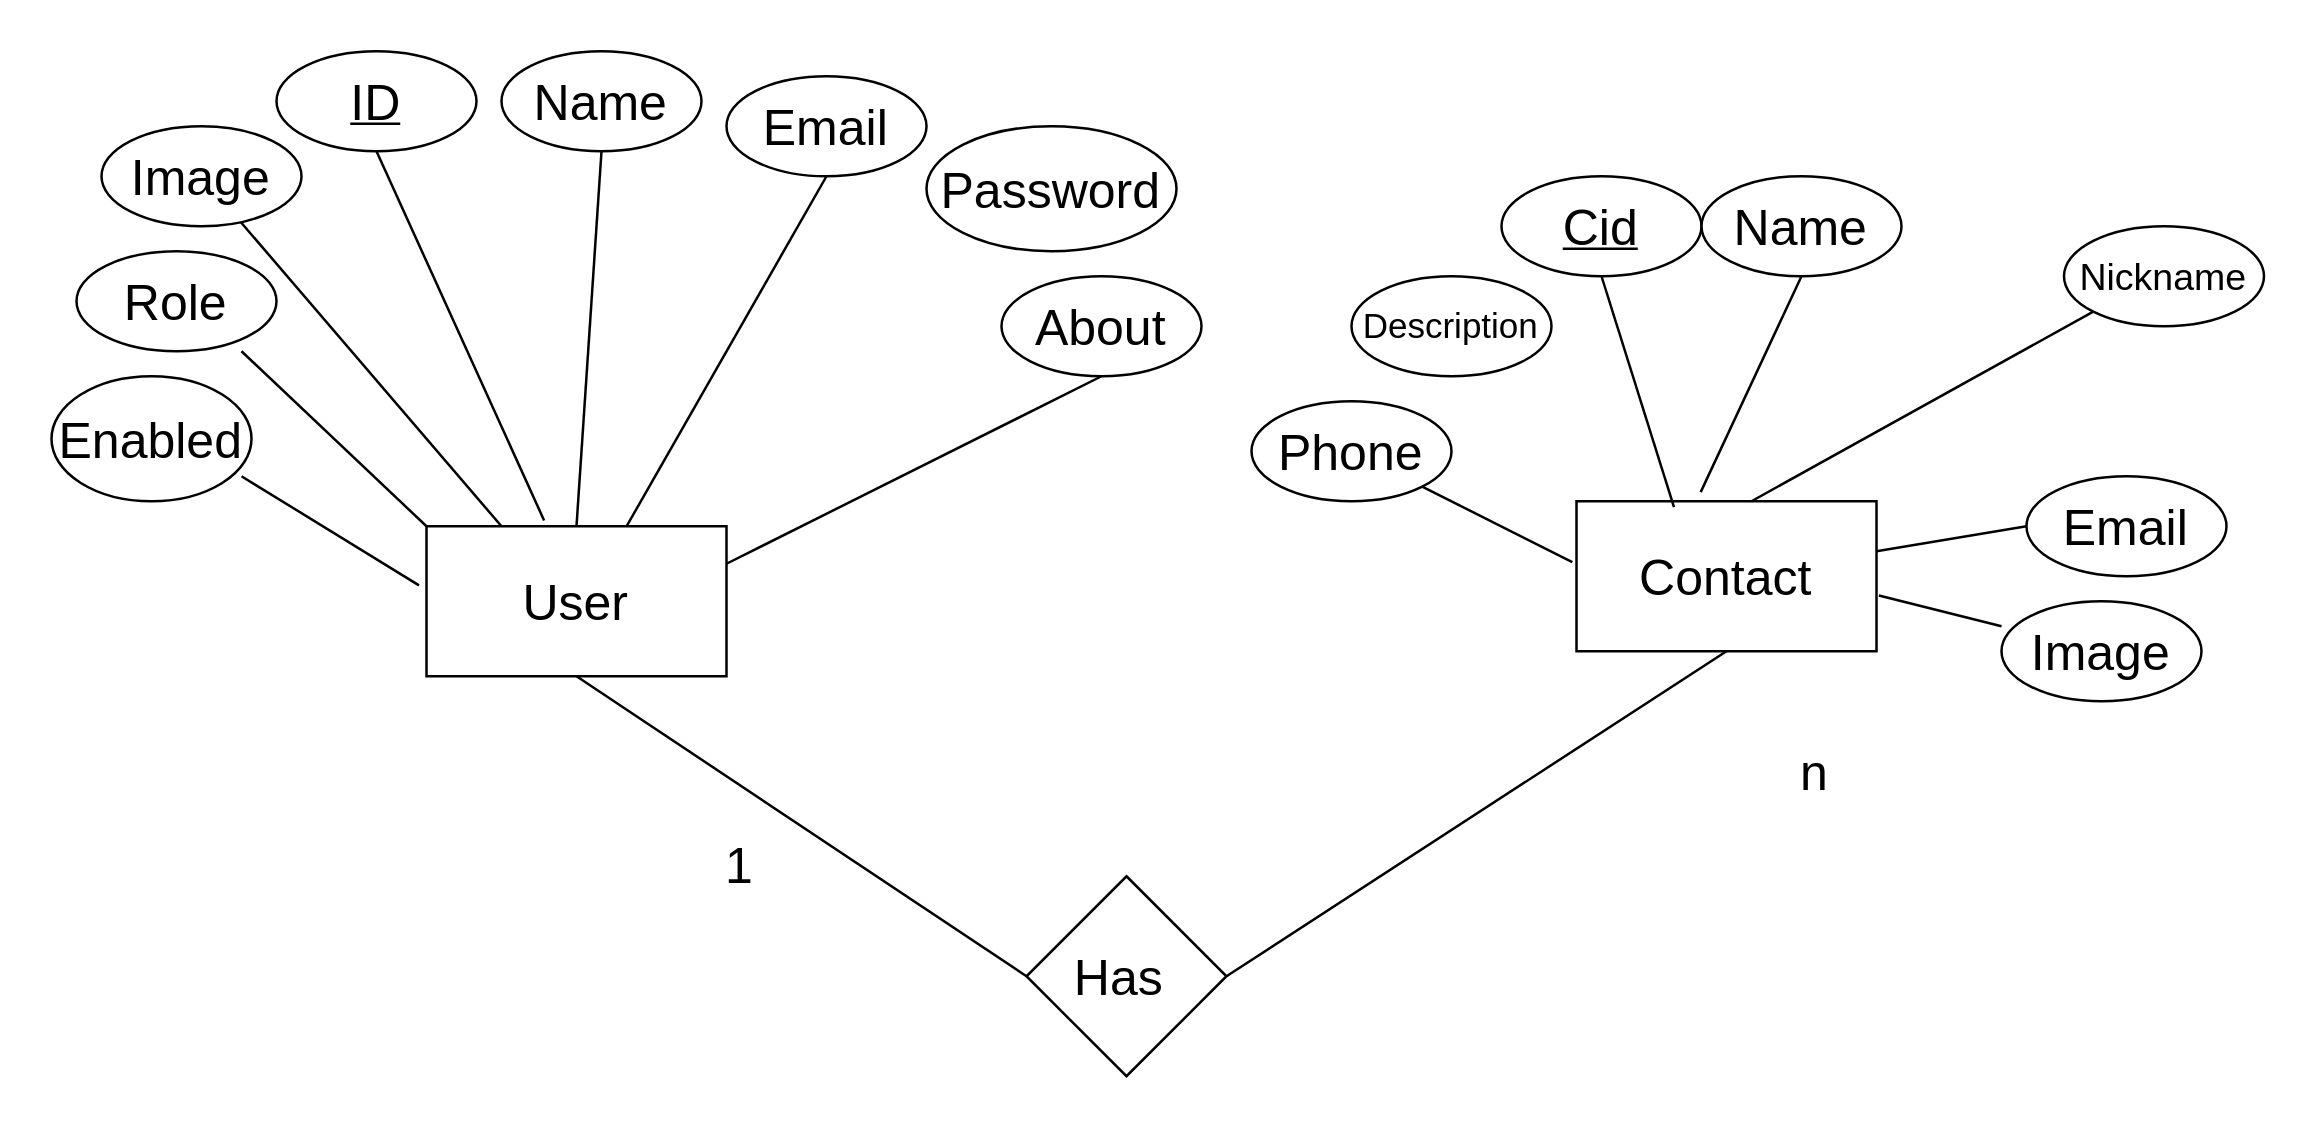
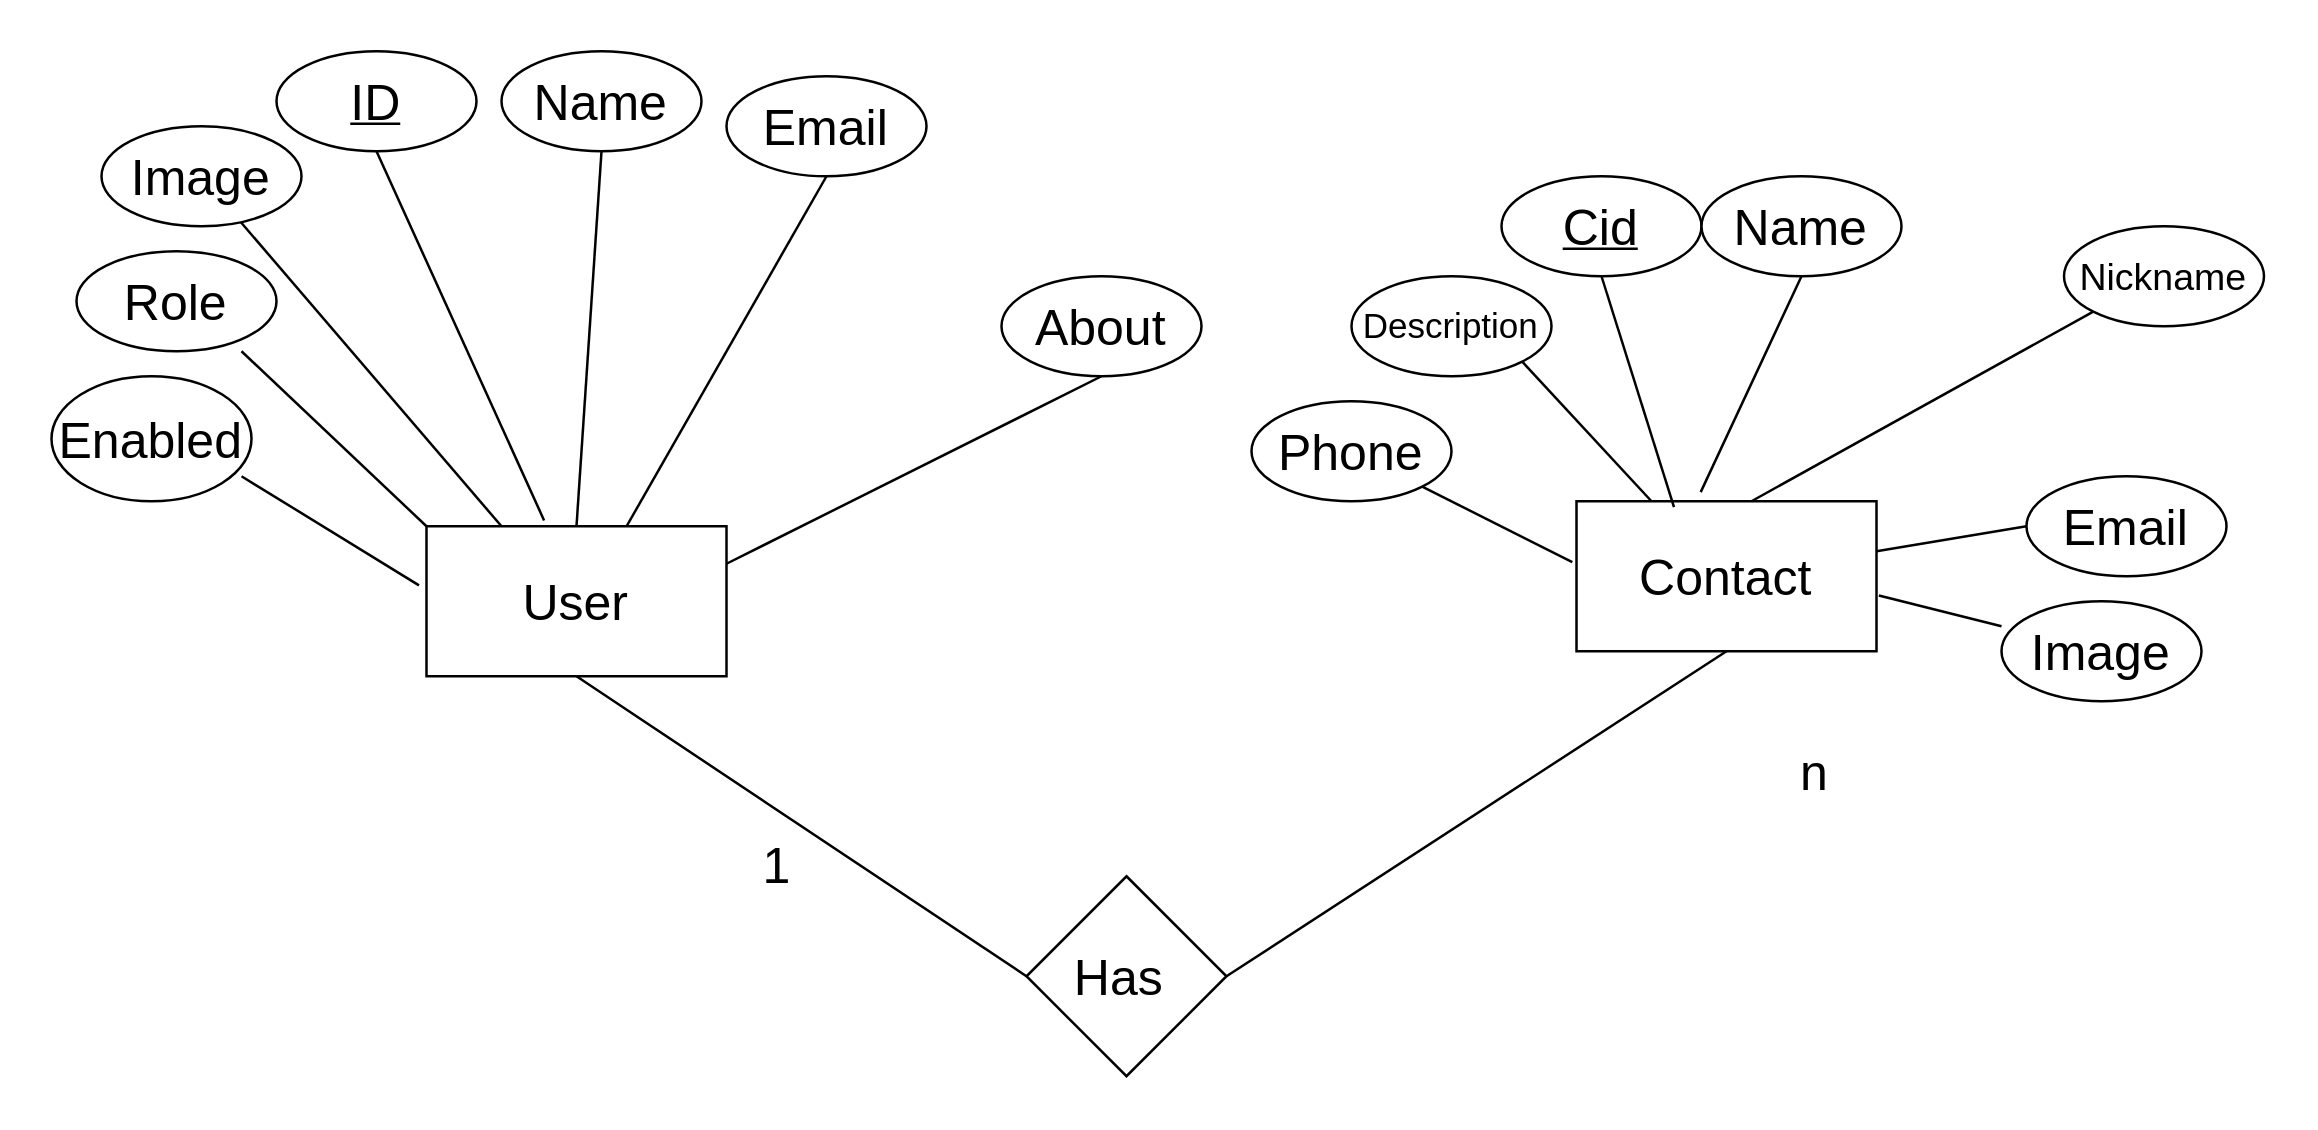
(1051, 189) -> none
none -> (1587, 431)
(739, 864) -> (776, 864)
